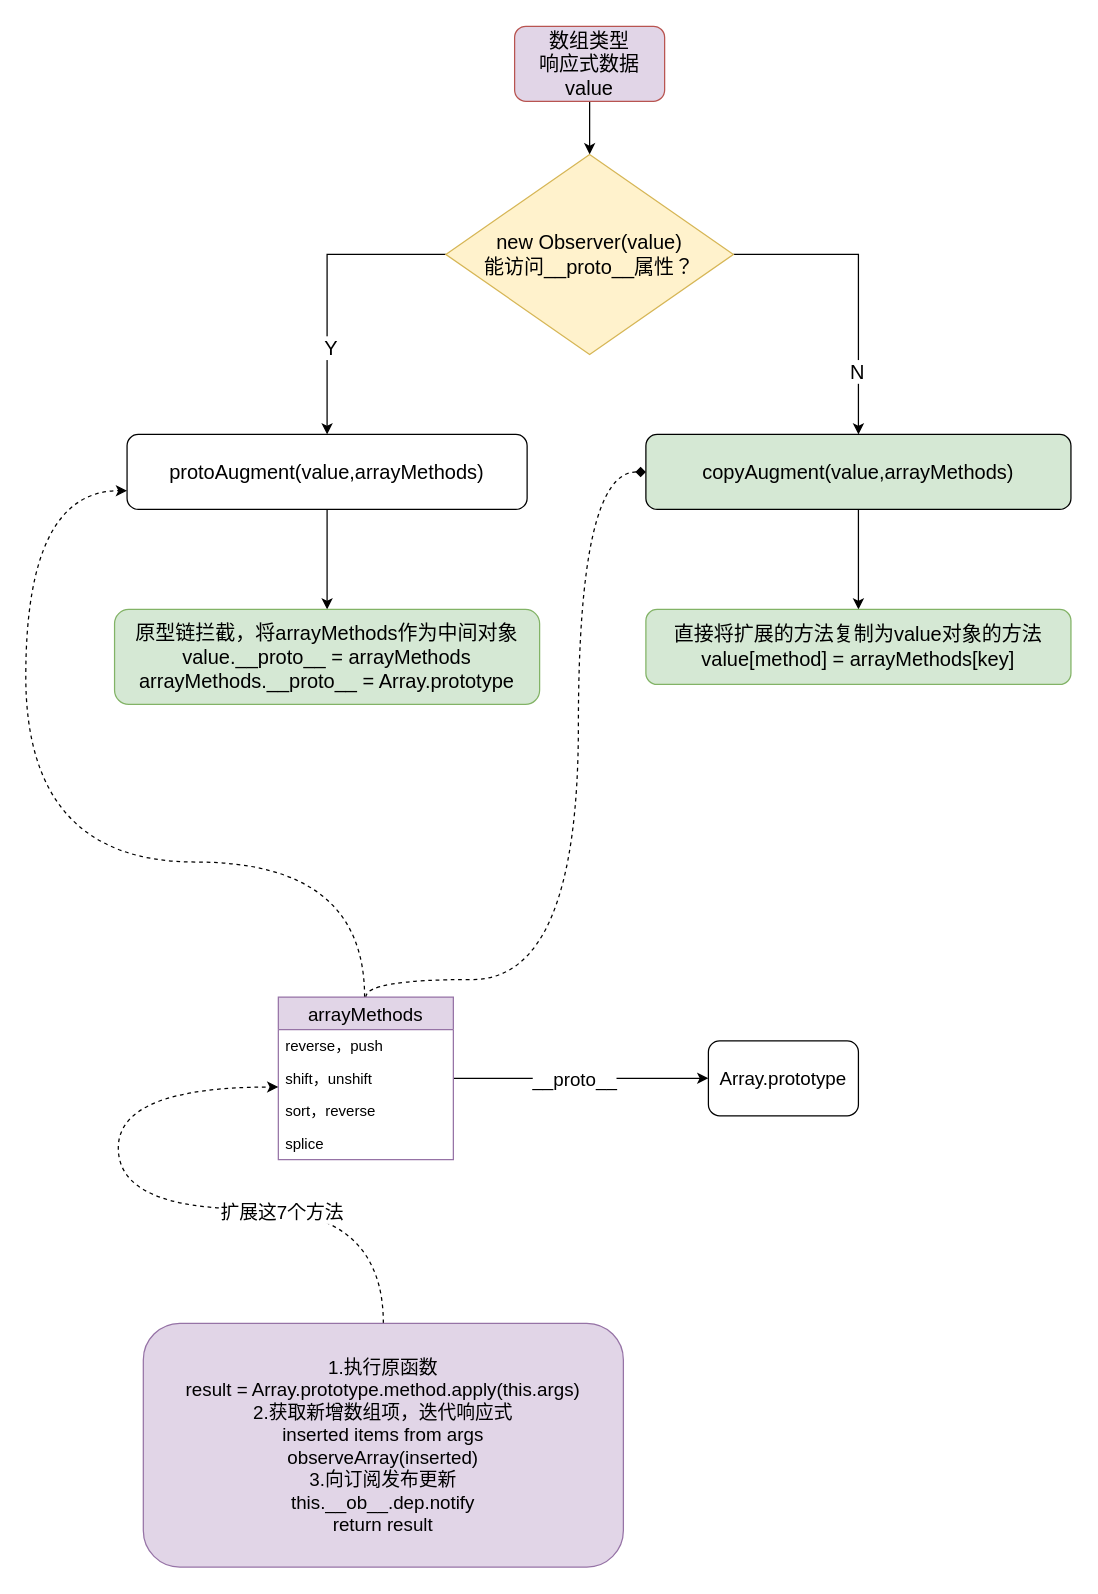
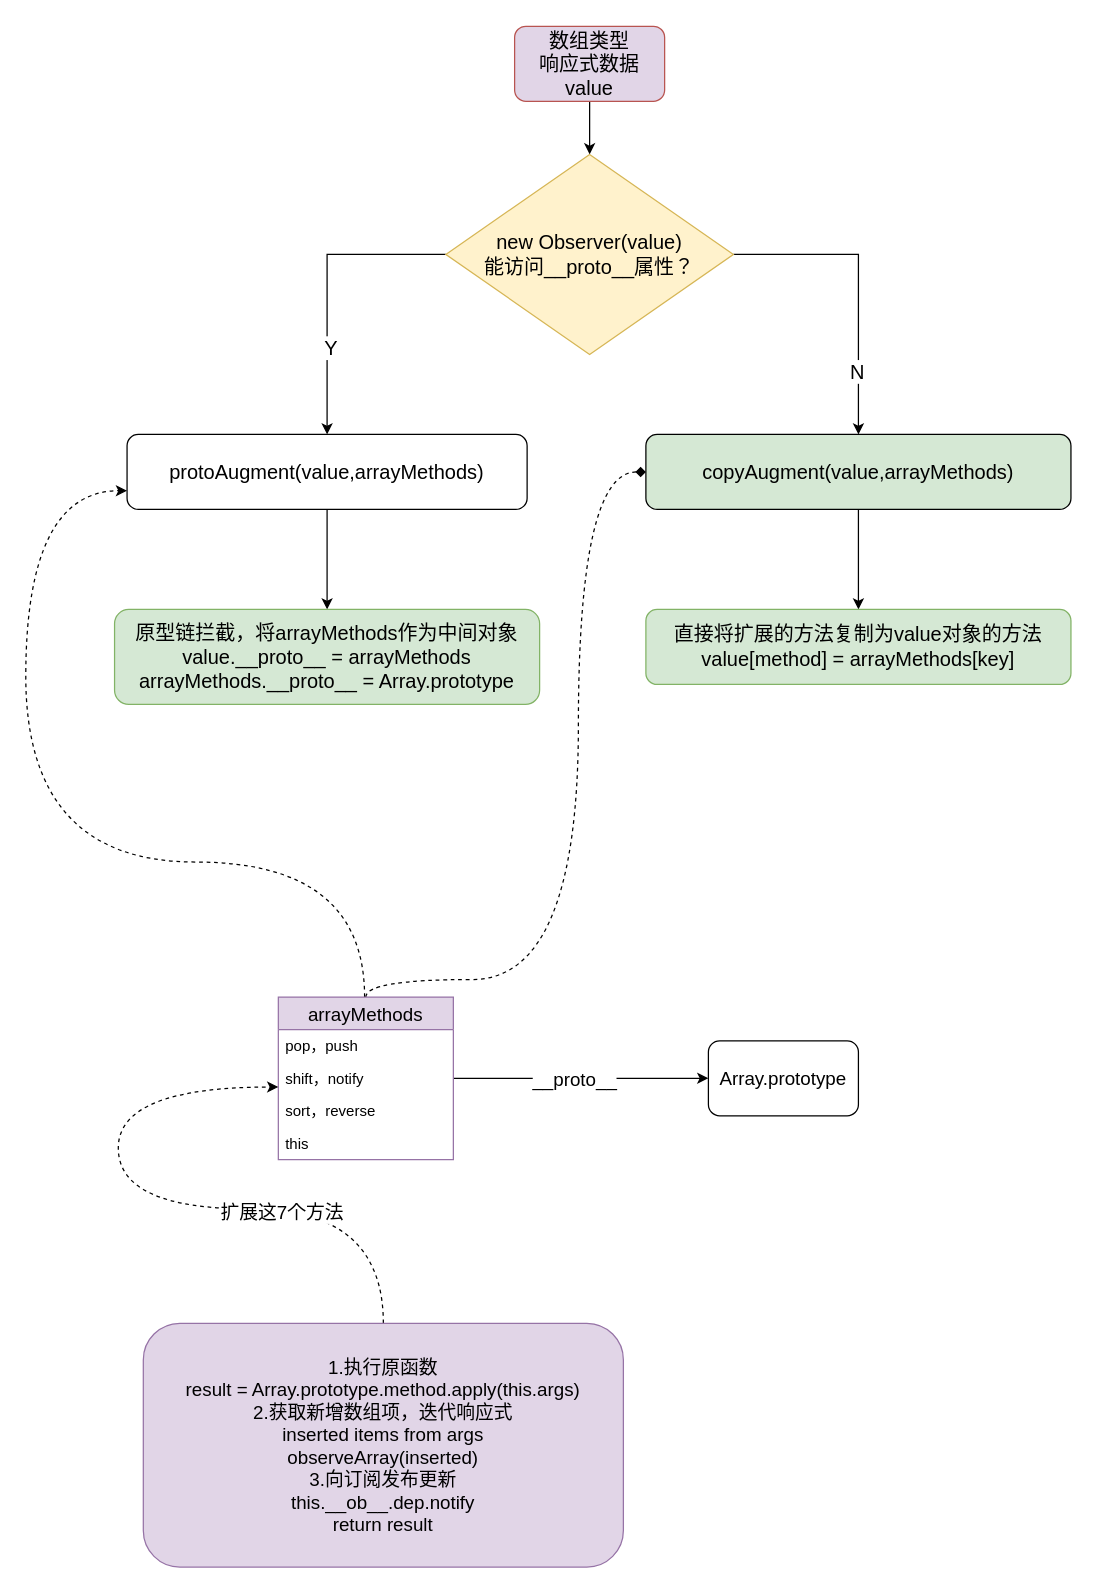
(339, 1046) -> (322, 1046)
(339, 1079) -> (335, 1079)
(306, 1144) -> (300, 1144)
